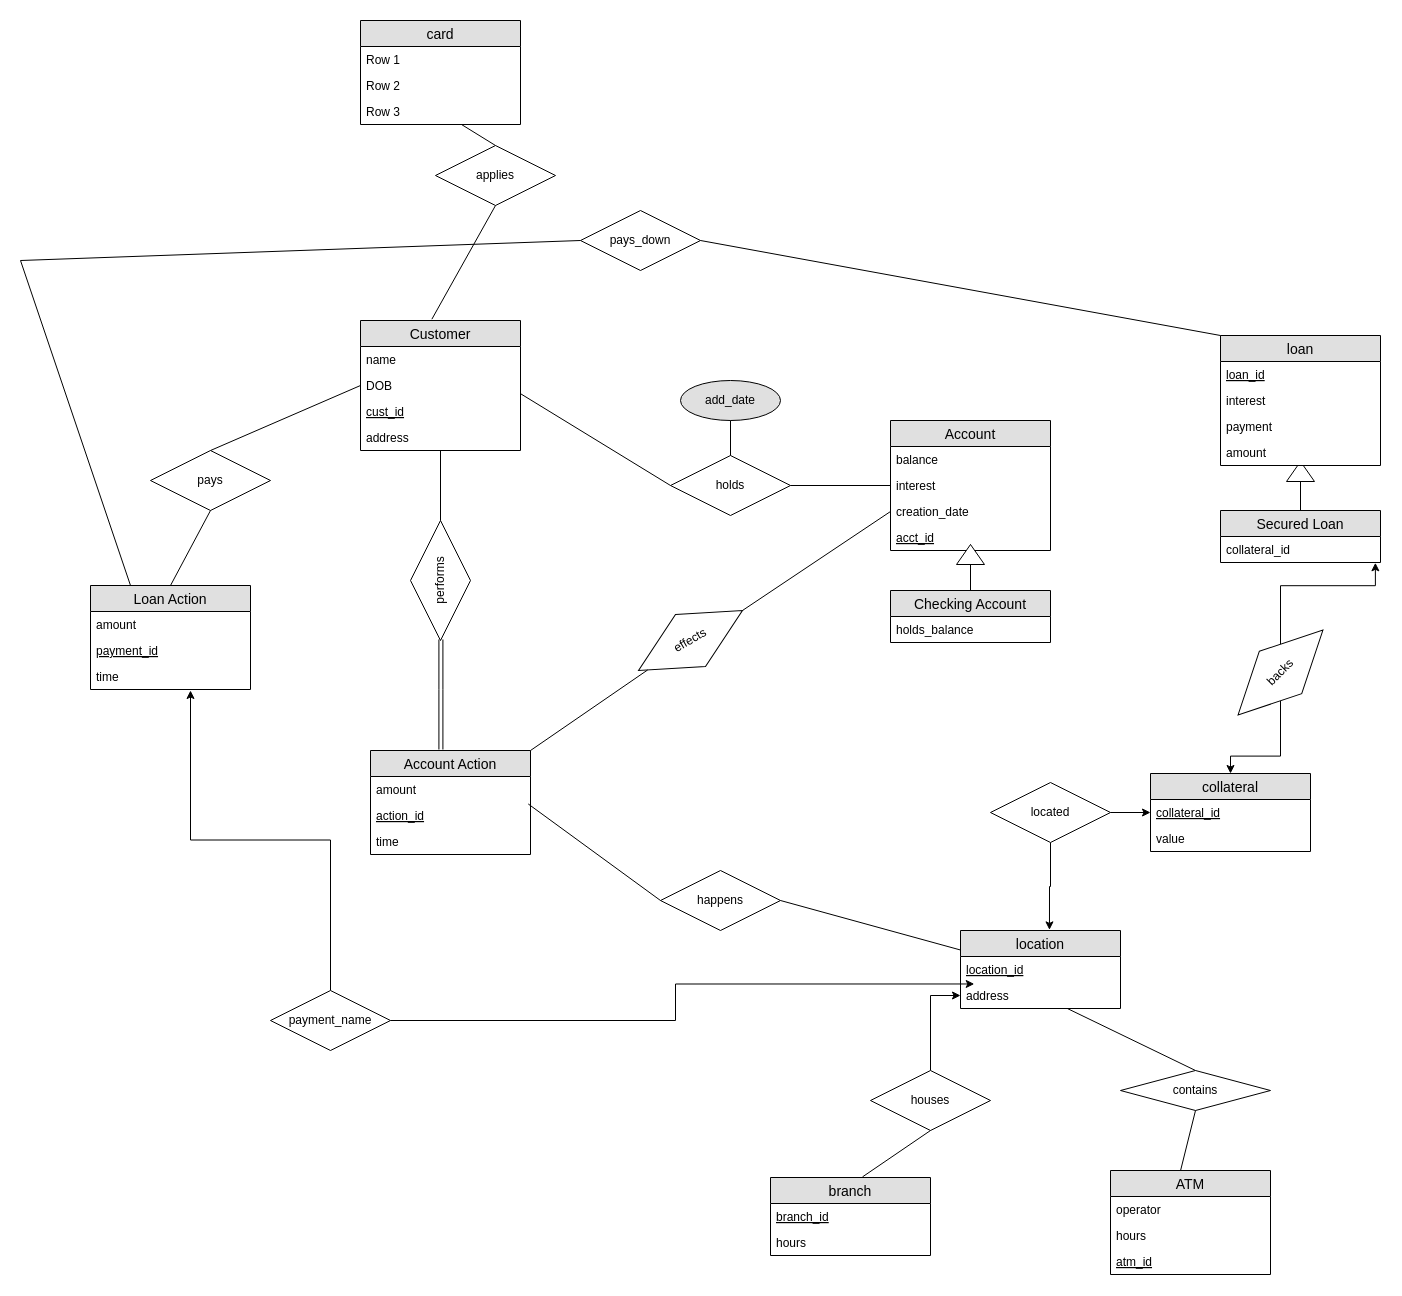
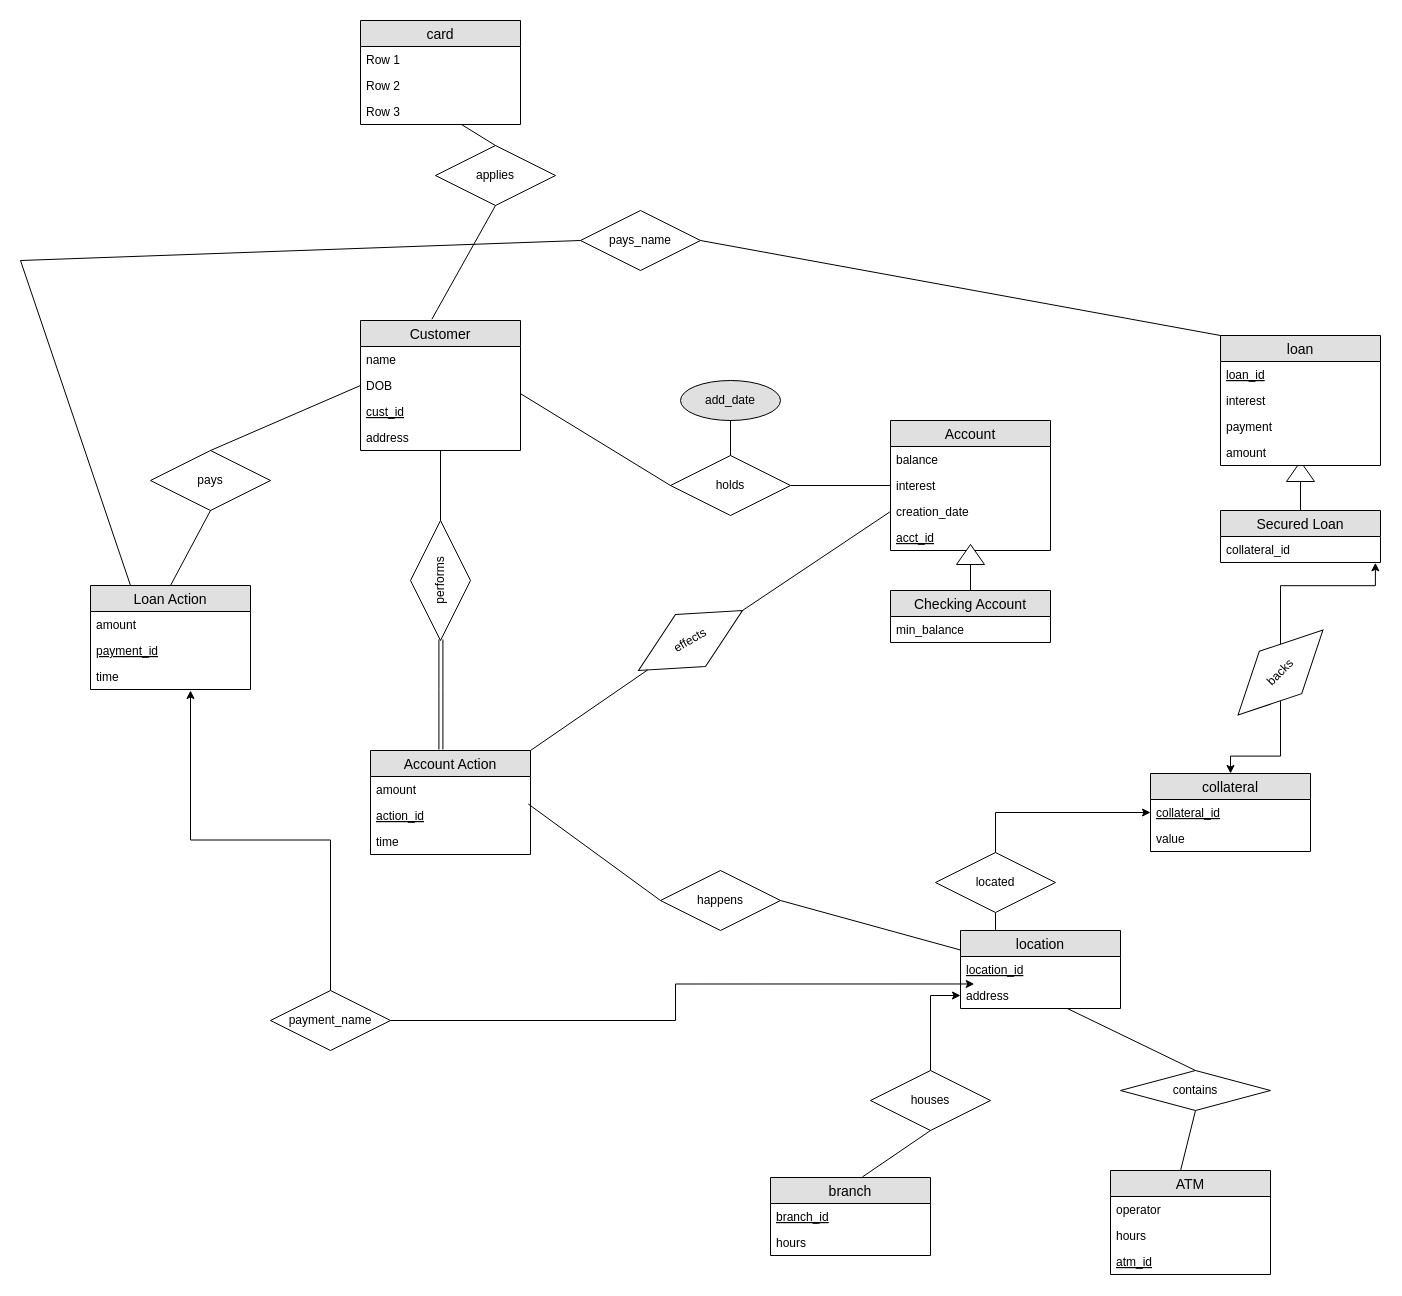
(641, 241) -> (641, 241)
(937, 630) -> (930, 630)
(1051, 813) -> (996, 883)
